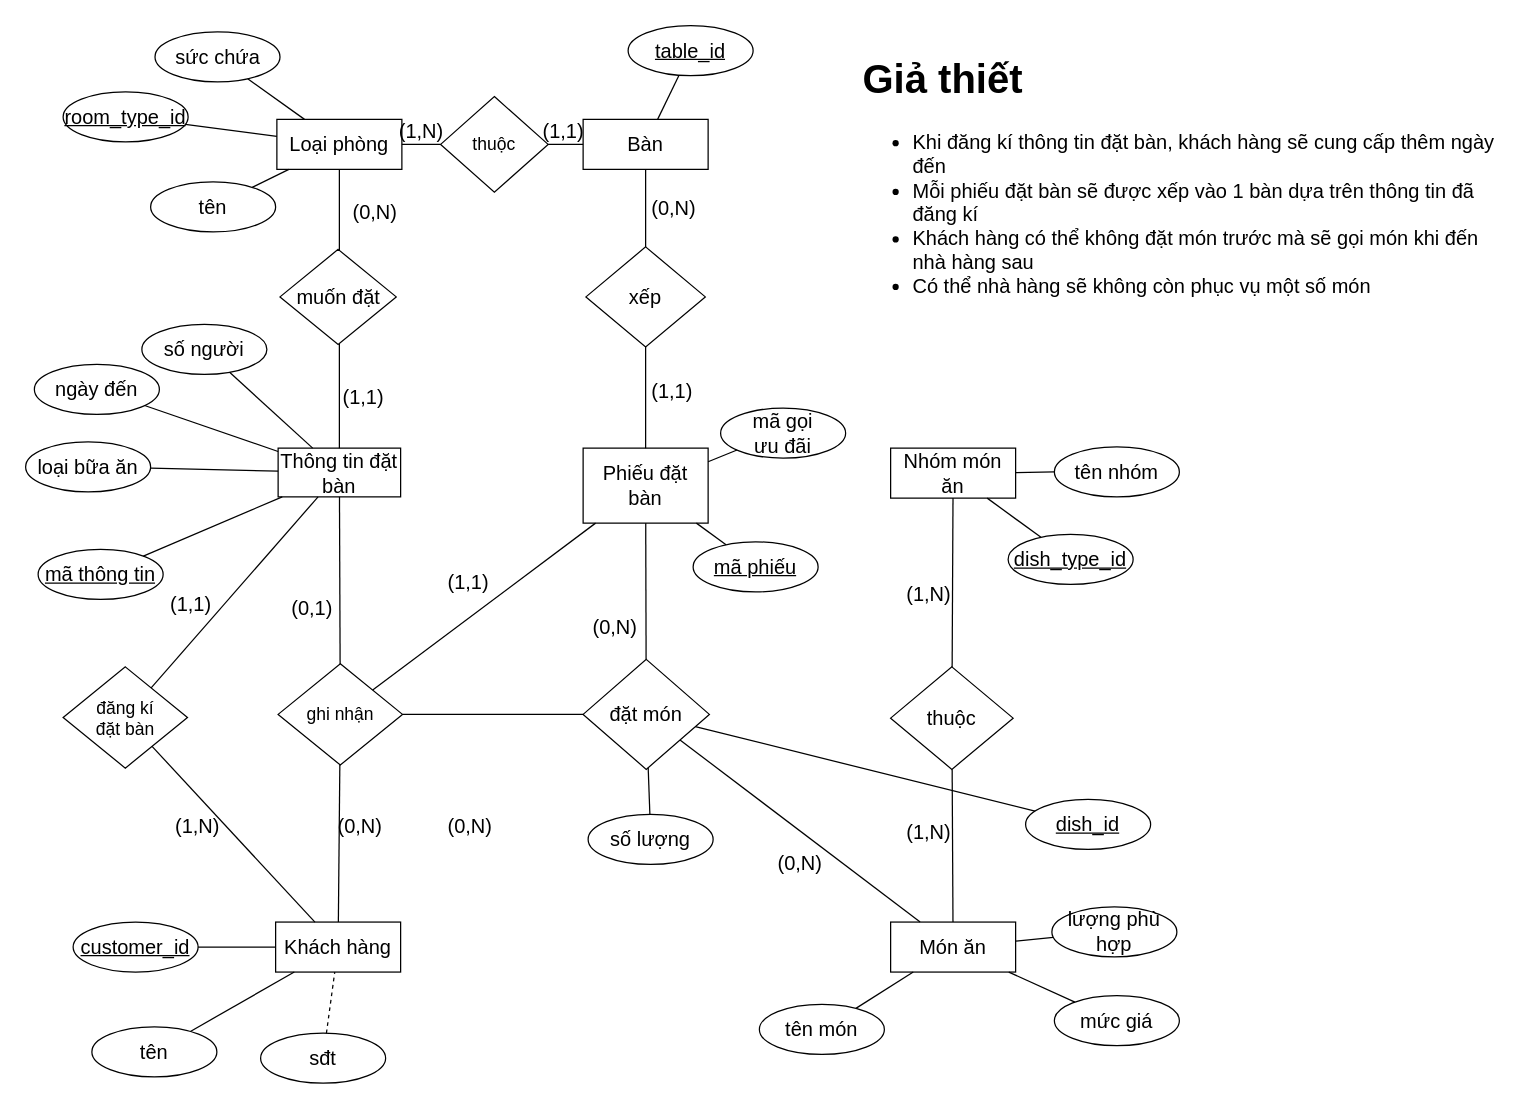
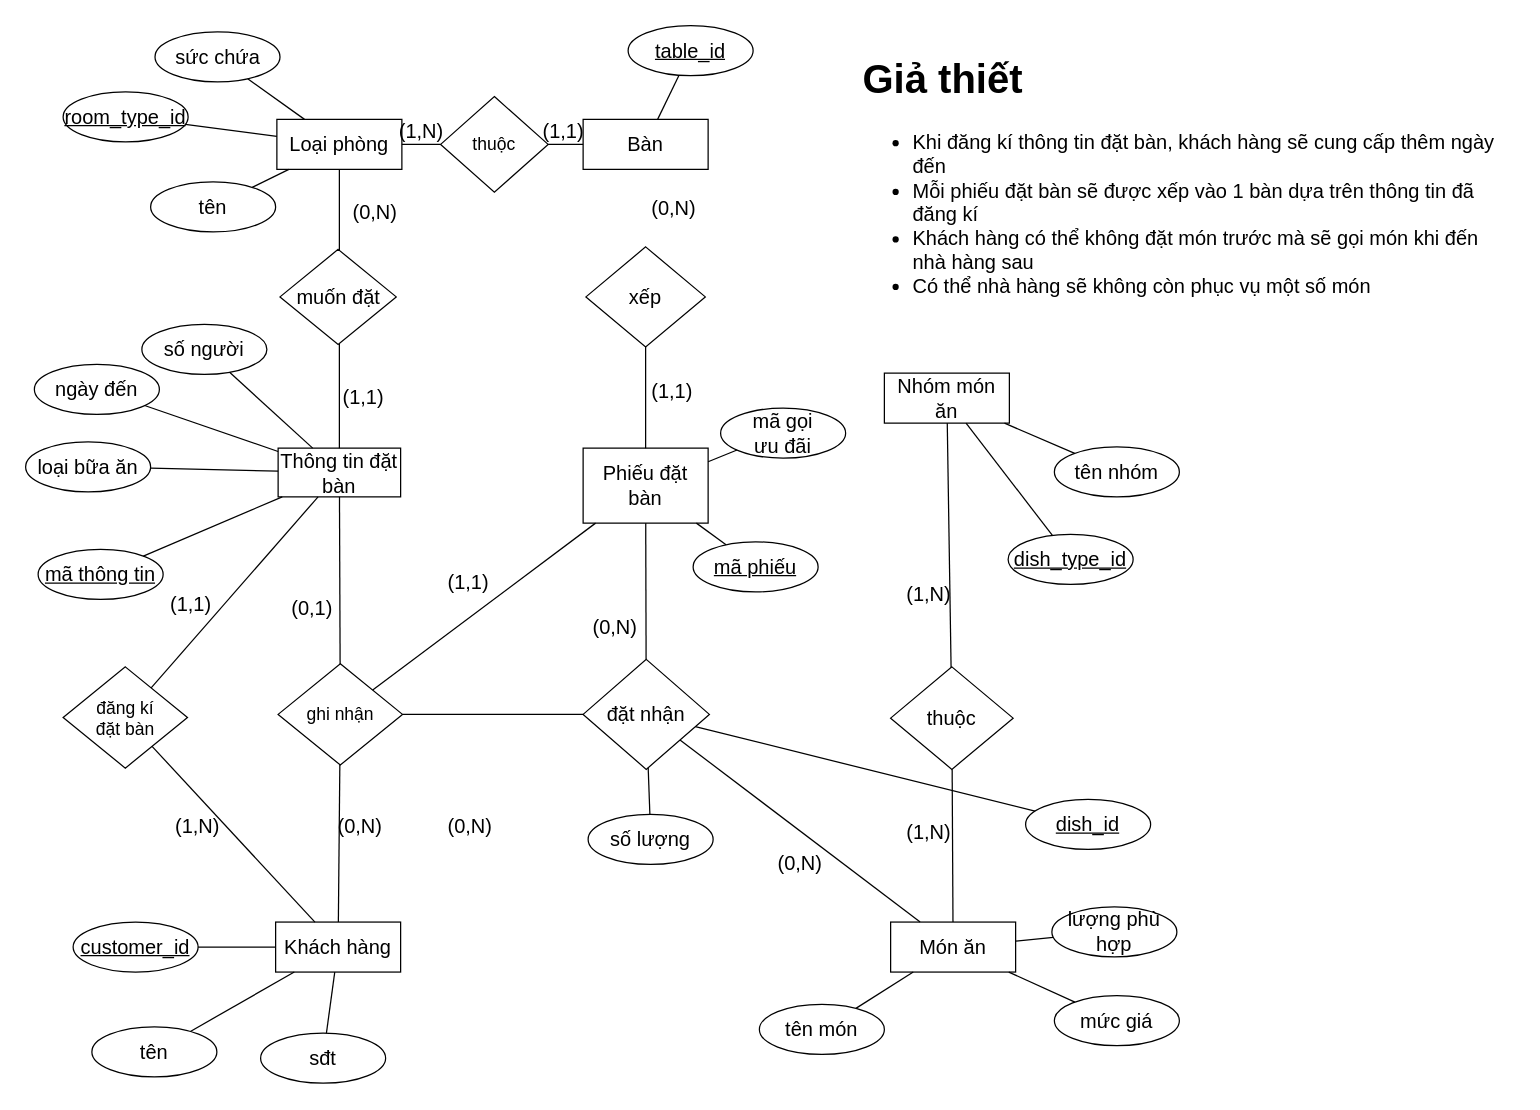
(646, 208) -> none
(953, 473) -> (947, 398)
(646, 714) -> (646, 714)
(331, 1001) -> (331, 1001)
